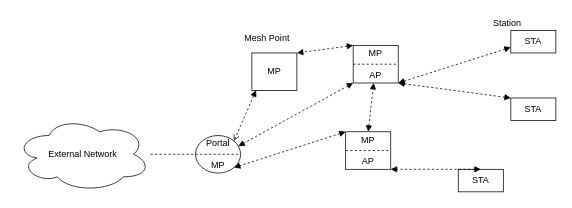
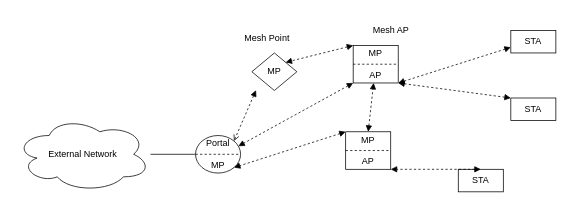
(507, 23) -> none
none -> (390, 30)
(274, 72) -> (274, 72)
(172, 154) -> (172, 154)
